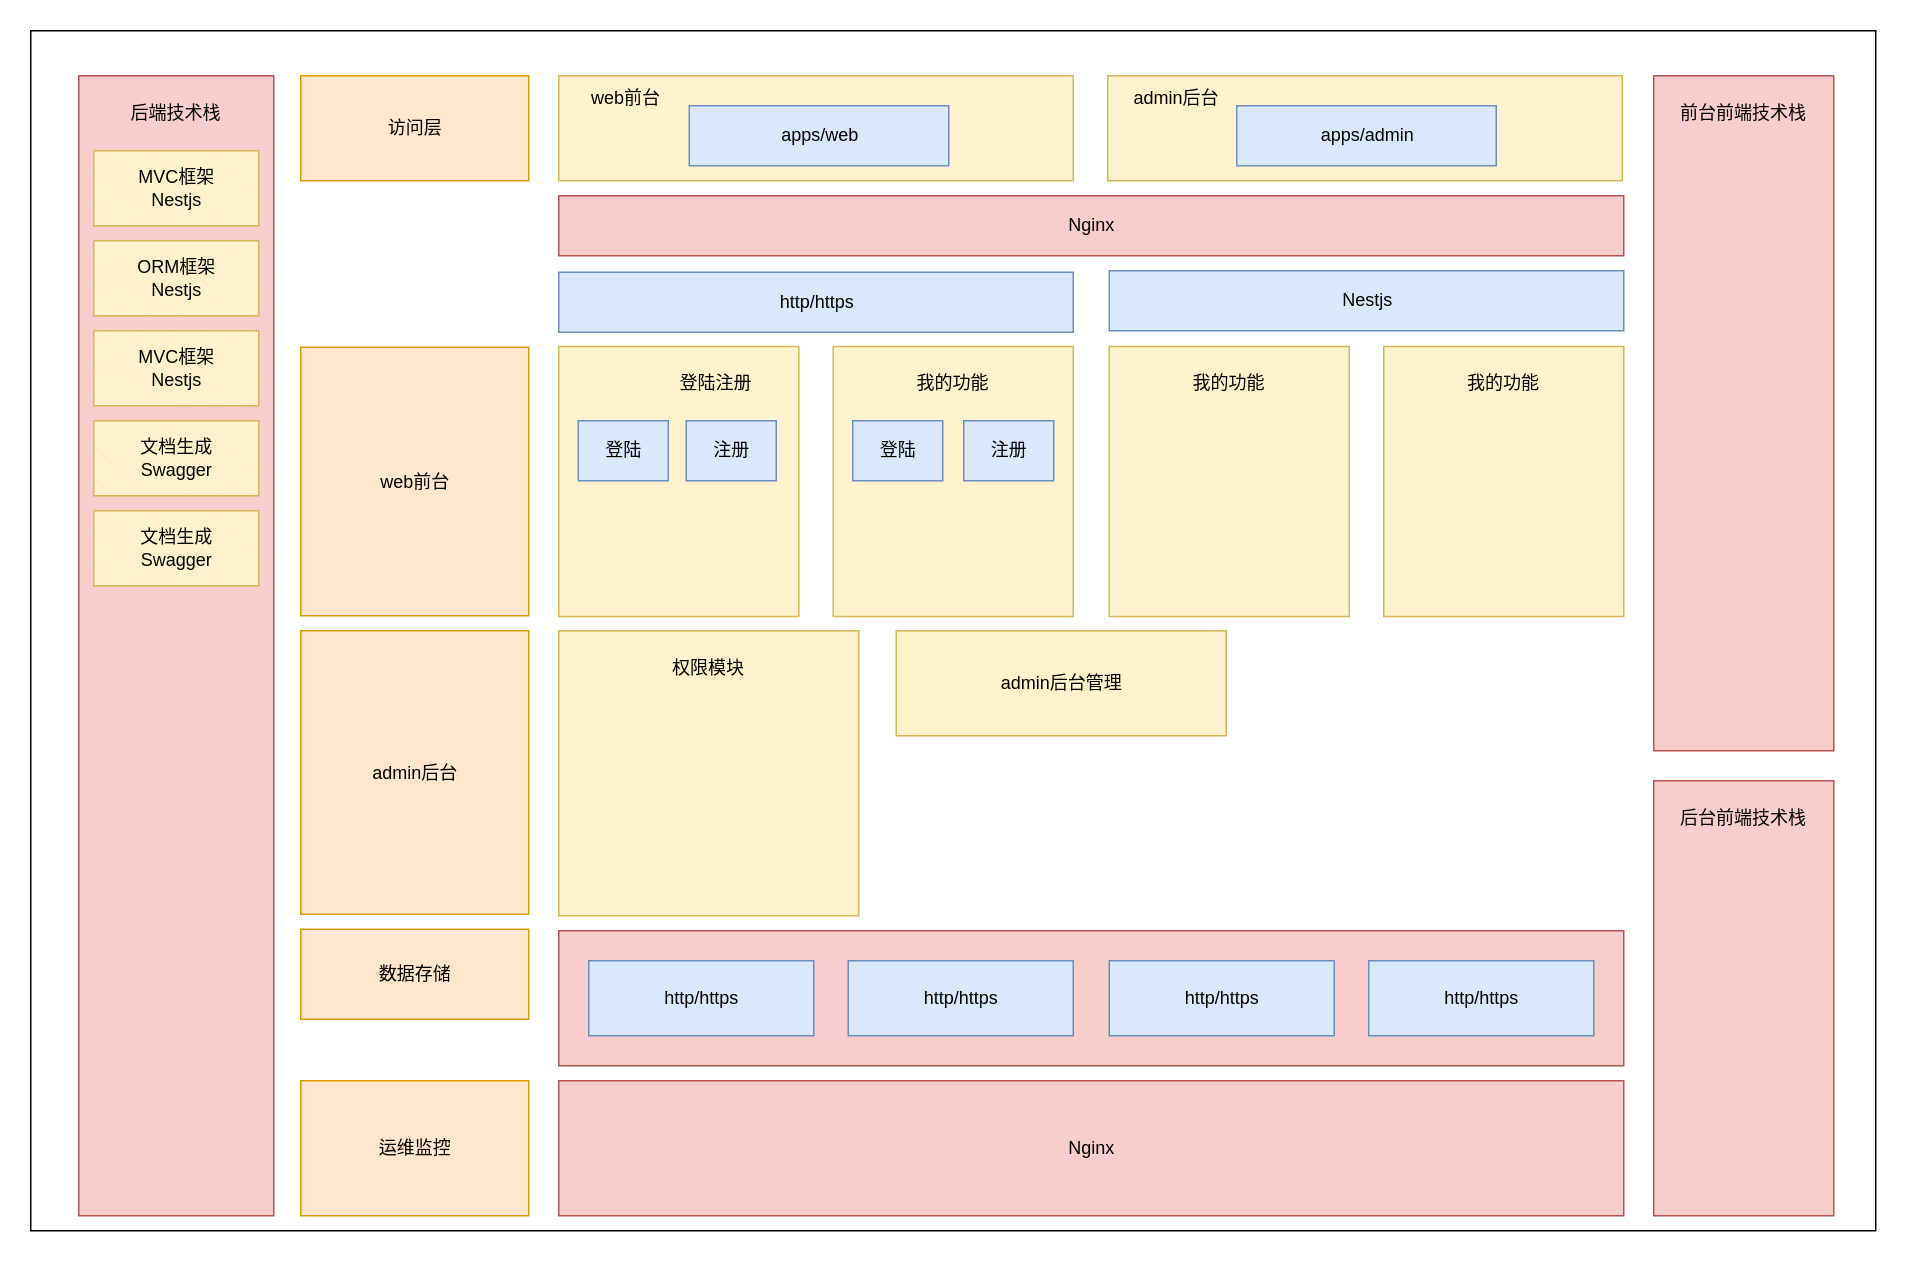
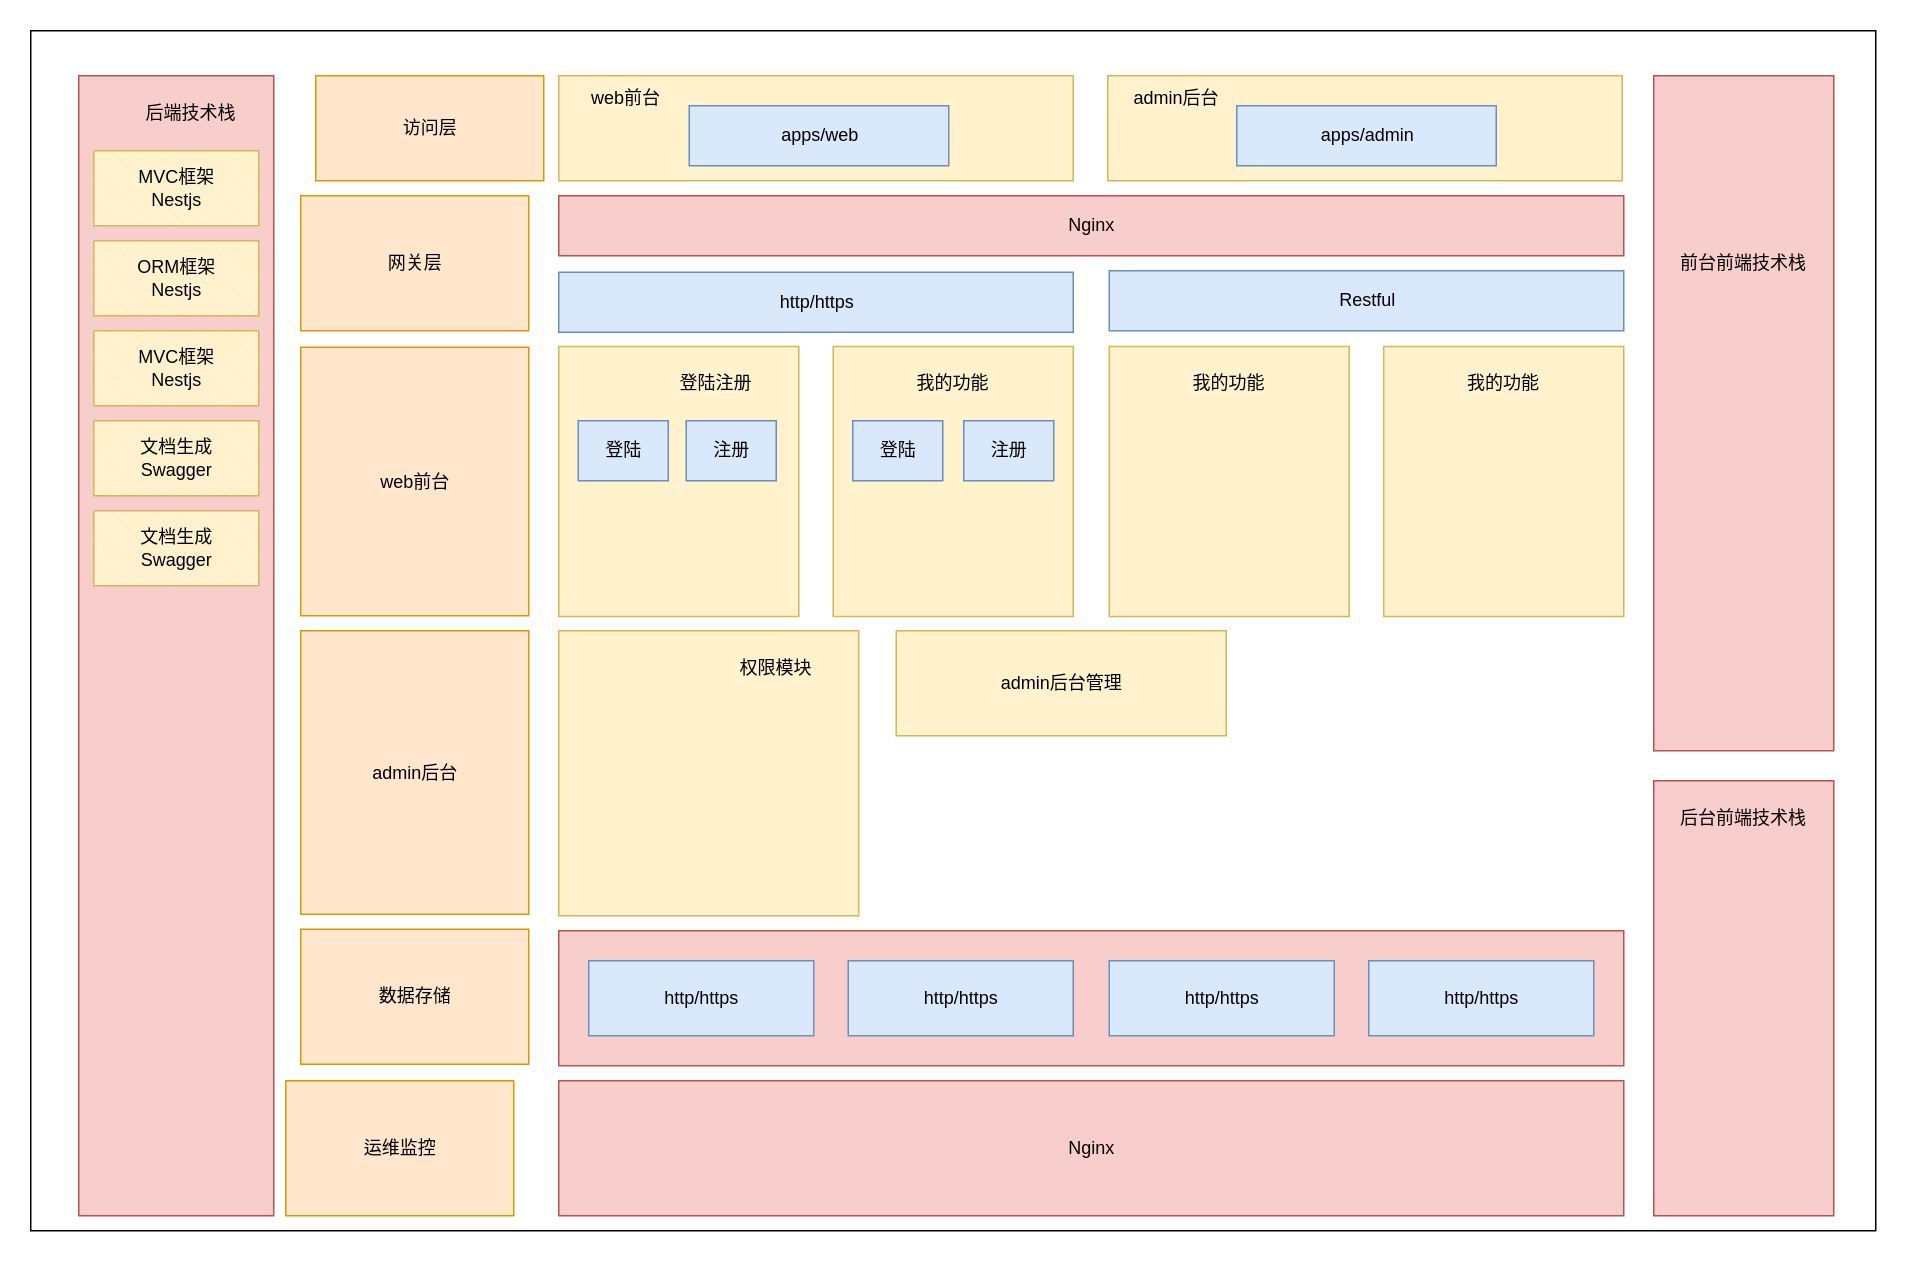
(176, 113) -> (191, 113)
(1744, 113) -> (1744, 263)
(415, 128) -> (430, 128)
none -> (415, 263)
(1368, 301) -> (1368, 301)
(709, 668) -> (776, 668)
(415, 974) -> (415, 997)
(415, 1148) -> (400, 1148)
